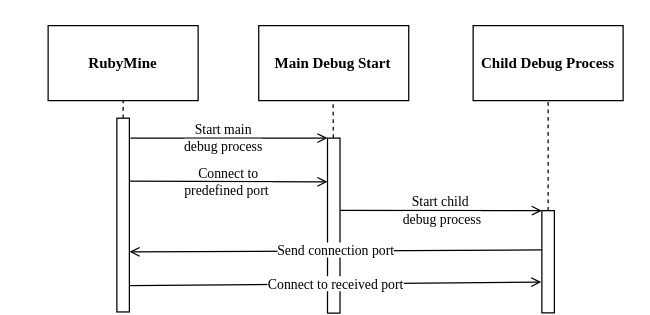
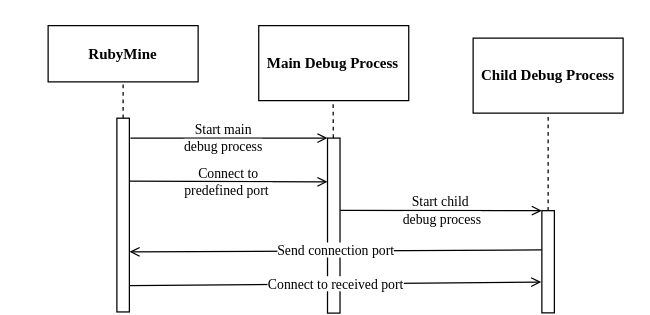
(123, 63) -> (123, 54)
(333, 63) -> (333, 63)
(548, 63) -> (548, 76)
